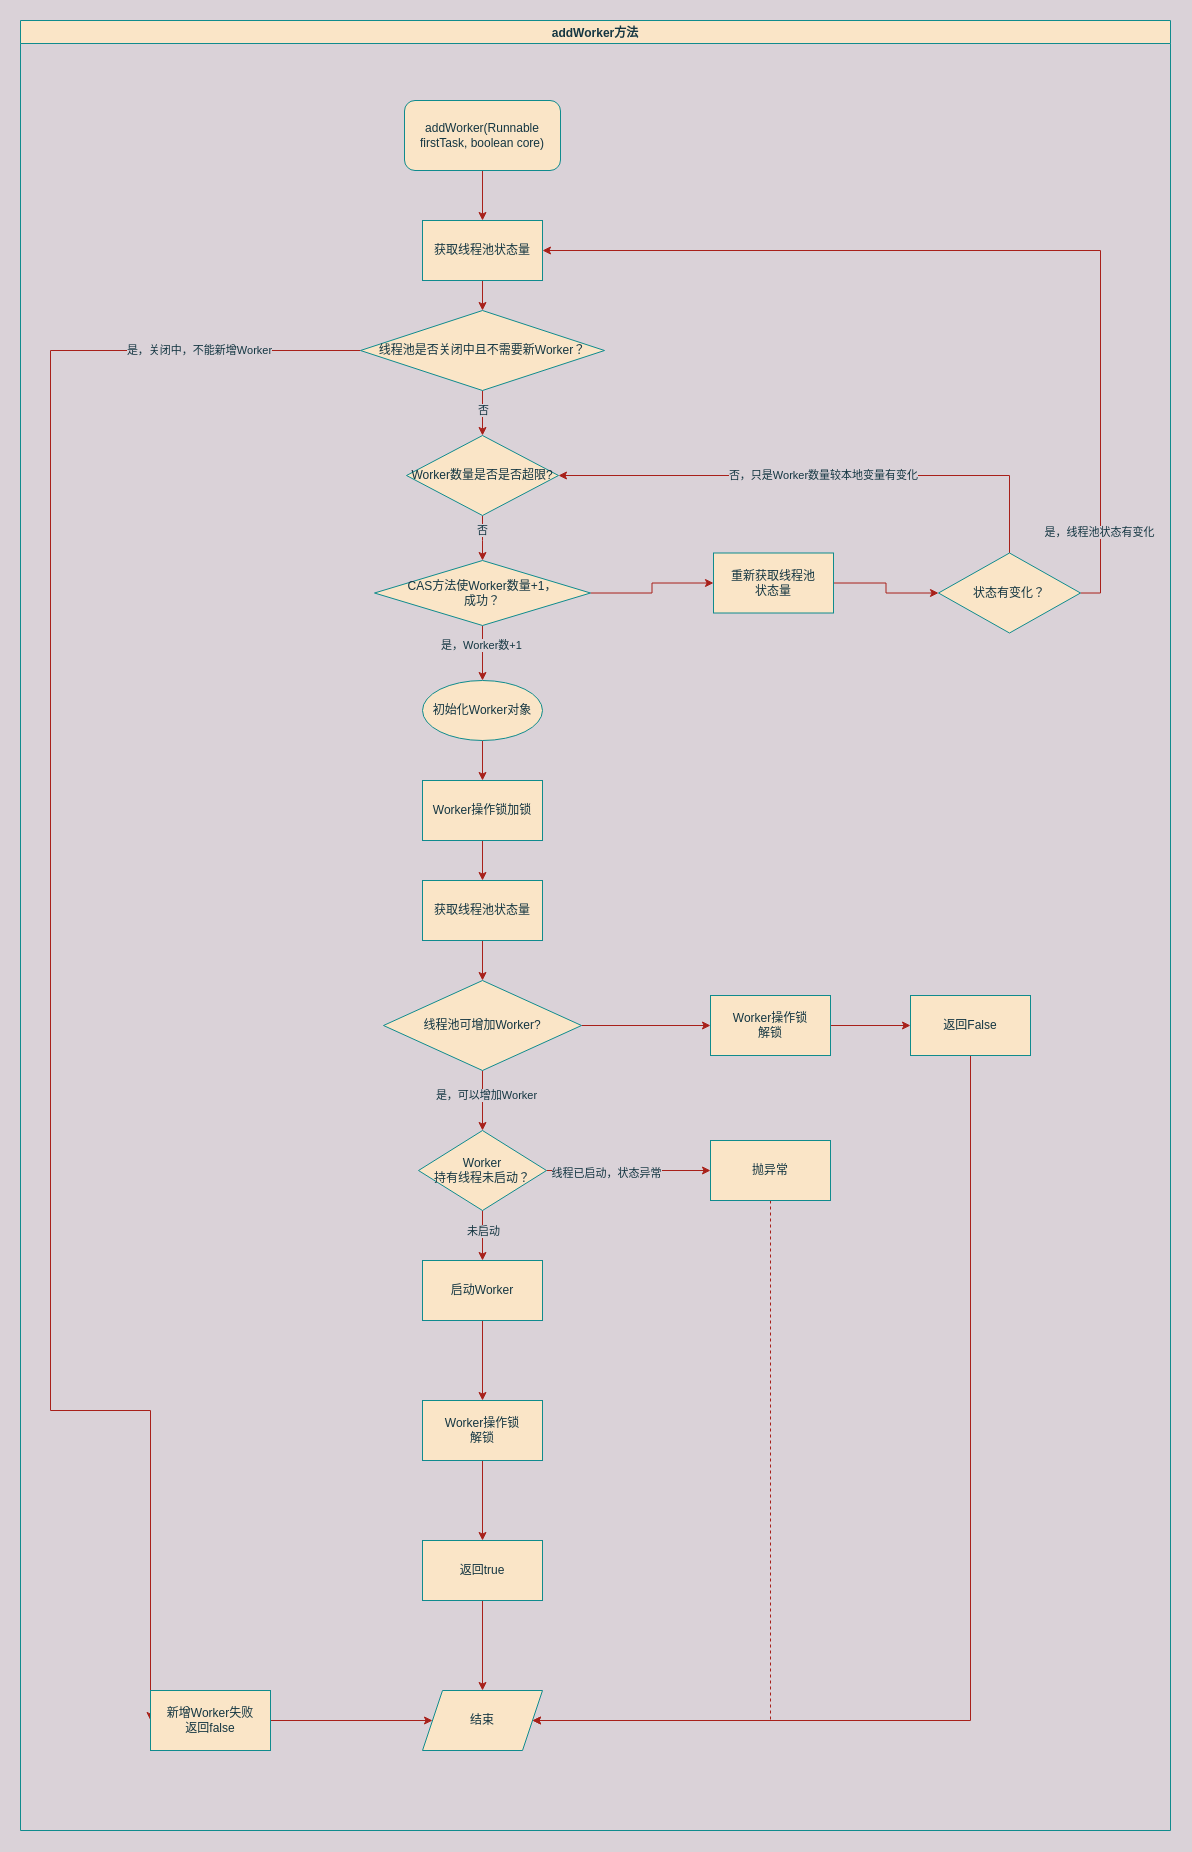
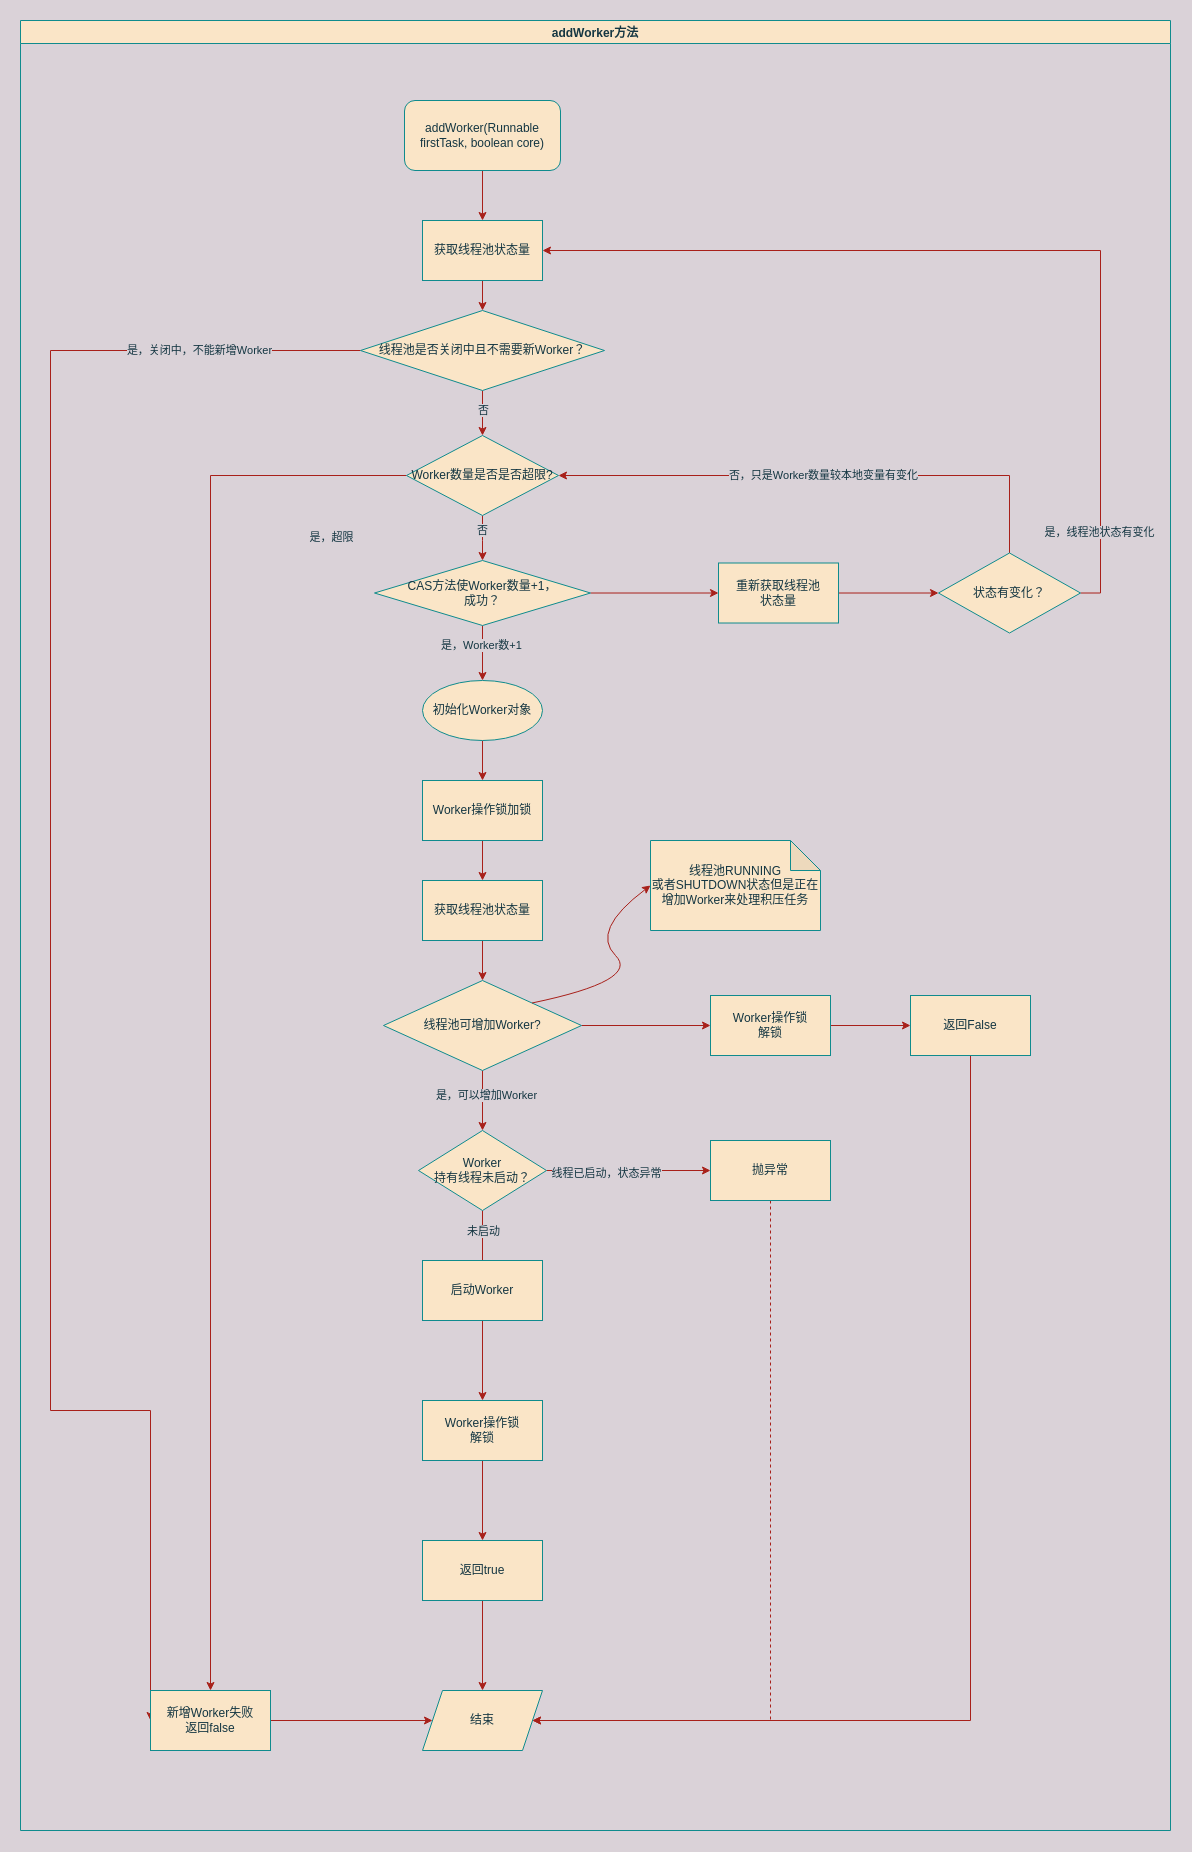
(774, 583) -> (779, 593)
none -> (736, 886)
none -> (619, 969)
none -> (211, 982)
(483, 1252) -> (483, 1255)
